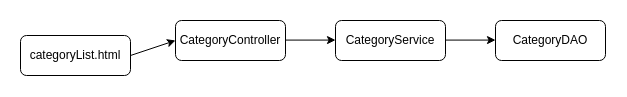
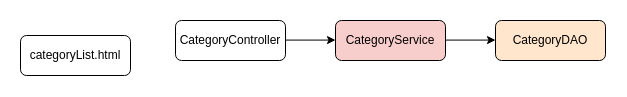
(391, 41) -> (391, 41)
(551, 41) -> (551, 41)
(150, 49) -> none
